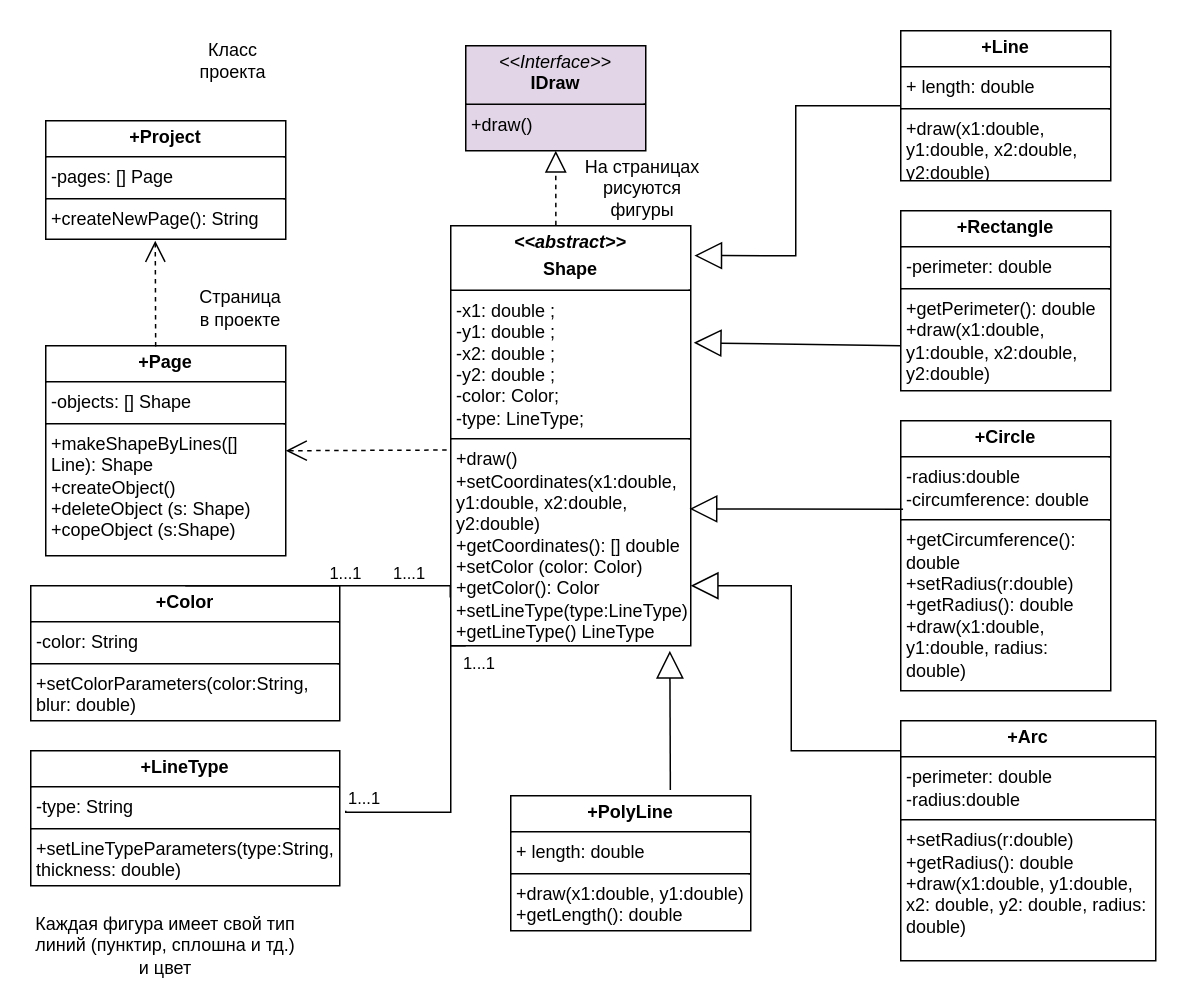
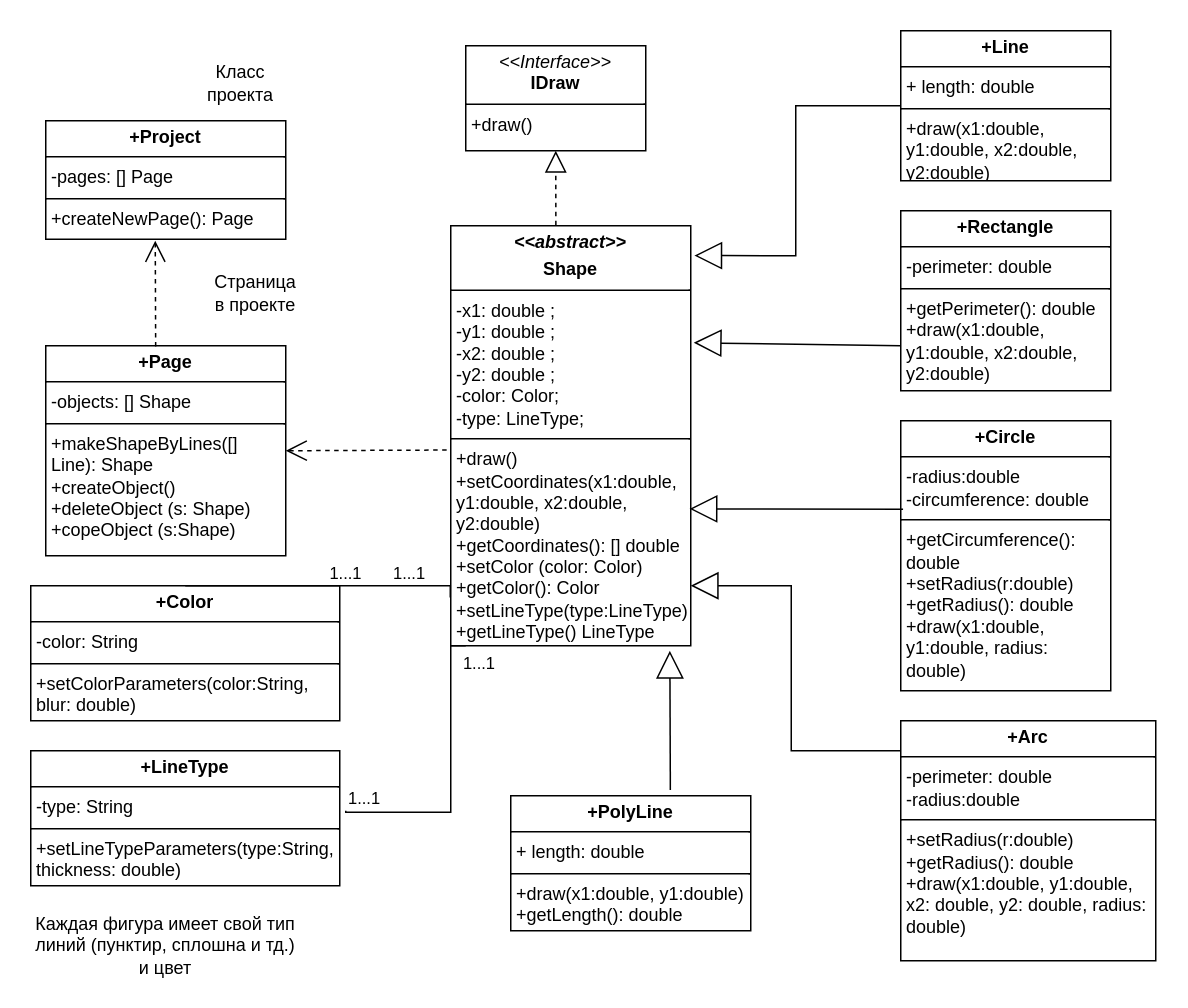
(233, 61) -> (241, 83)
(556, 98) -> (556, 98)
(160, 153) -> (152, 153)
(643, 188) -> none
(241, 308) -> (256, 293)
